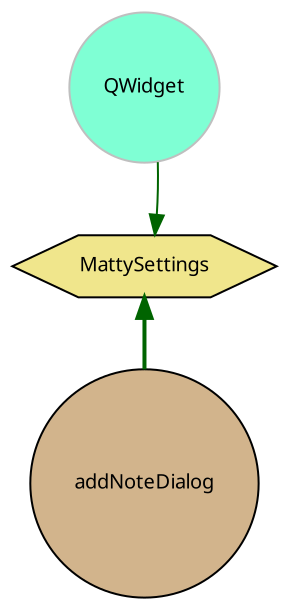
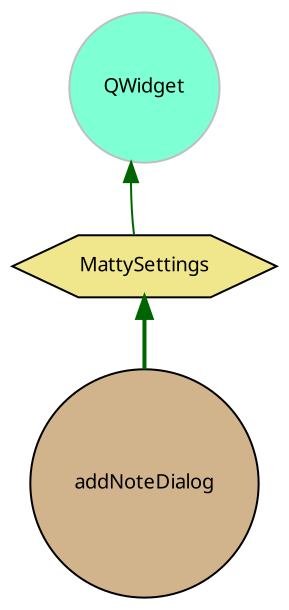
(158, 188) -> (132, 209)
